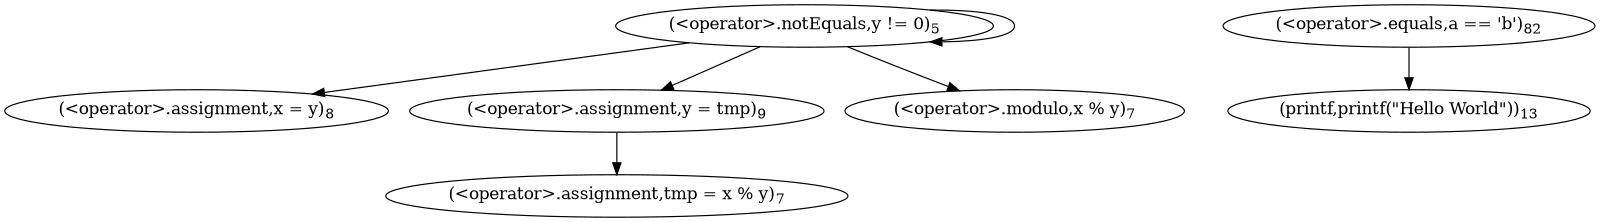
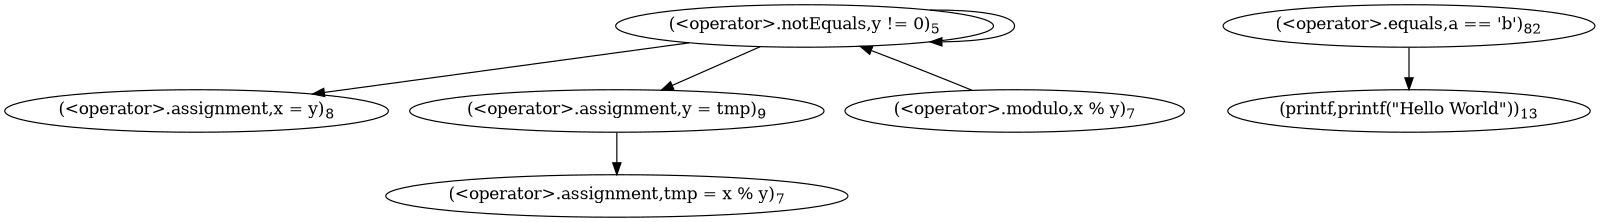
(898, 67) -> (922, 70)
